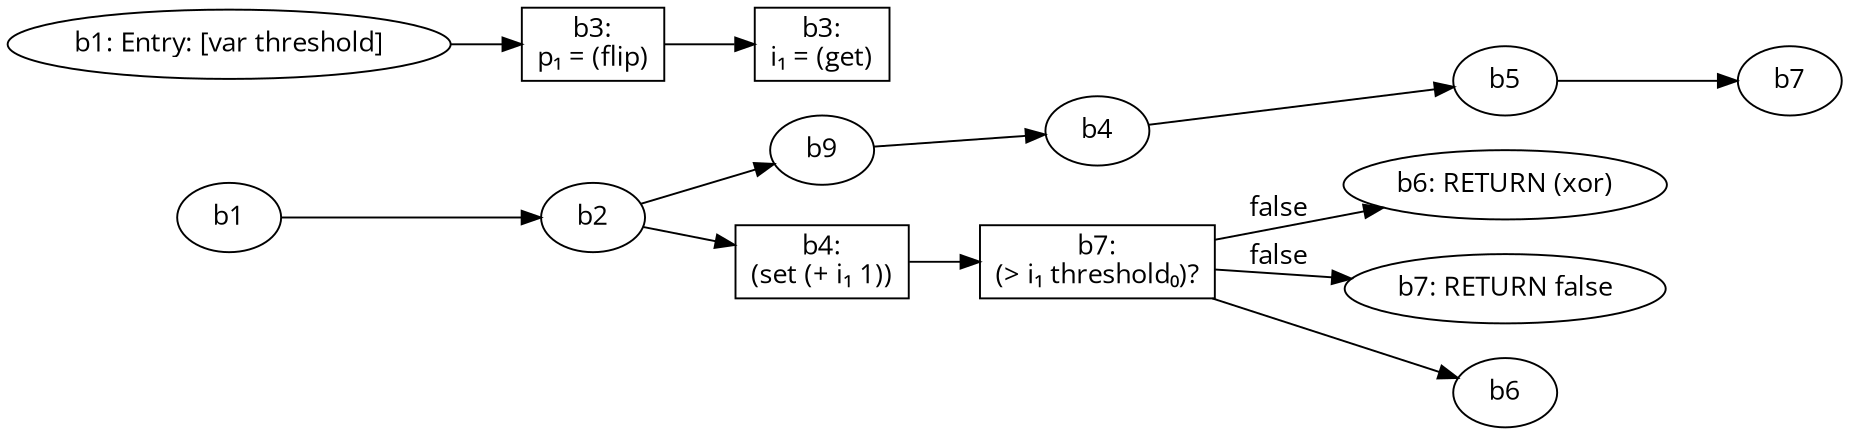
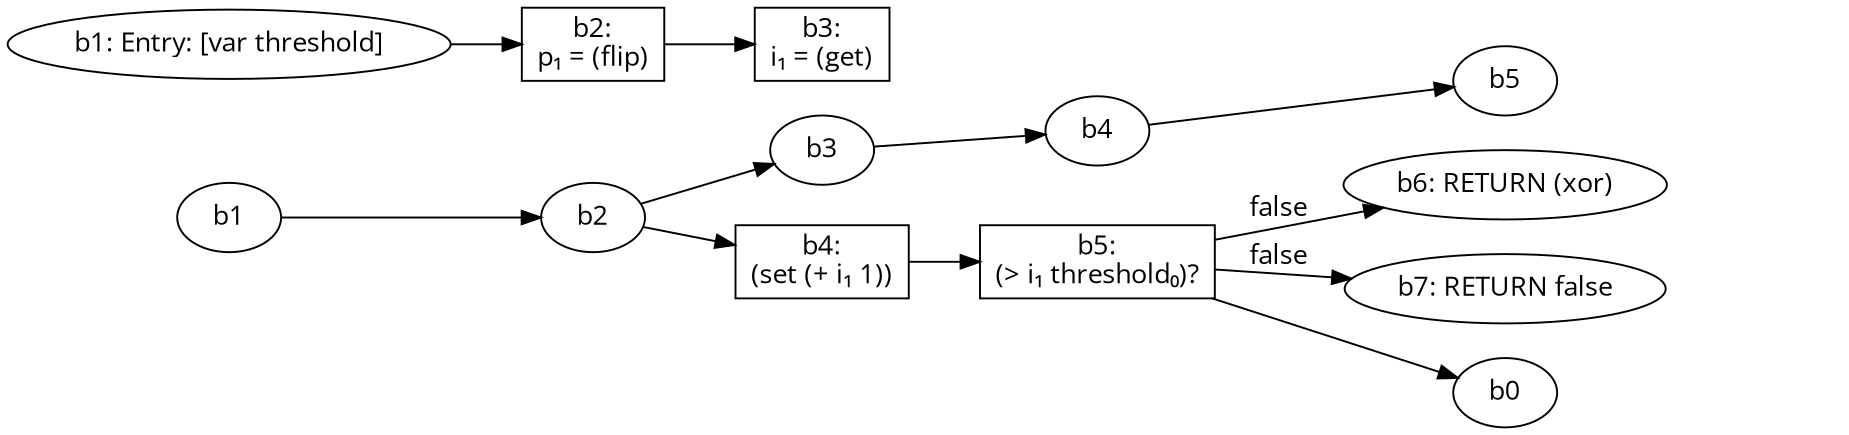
(593, 44) -> (593, 44)
(1790, 81) -> none
(822, 150) -> (822, 150)
(1097, 262) -> (1097, 262)
(1505, 393) -> (1505, 393)
